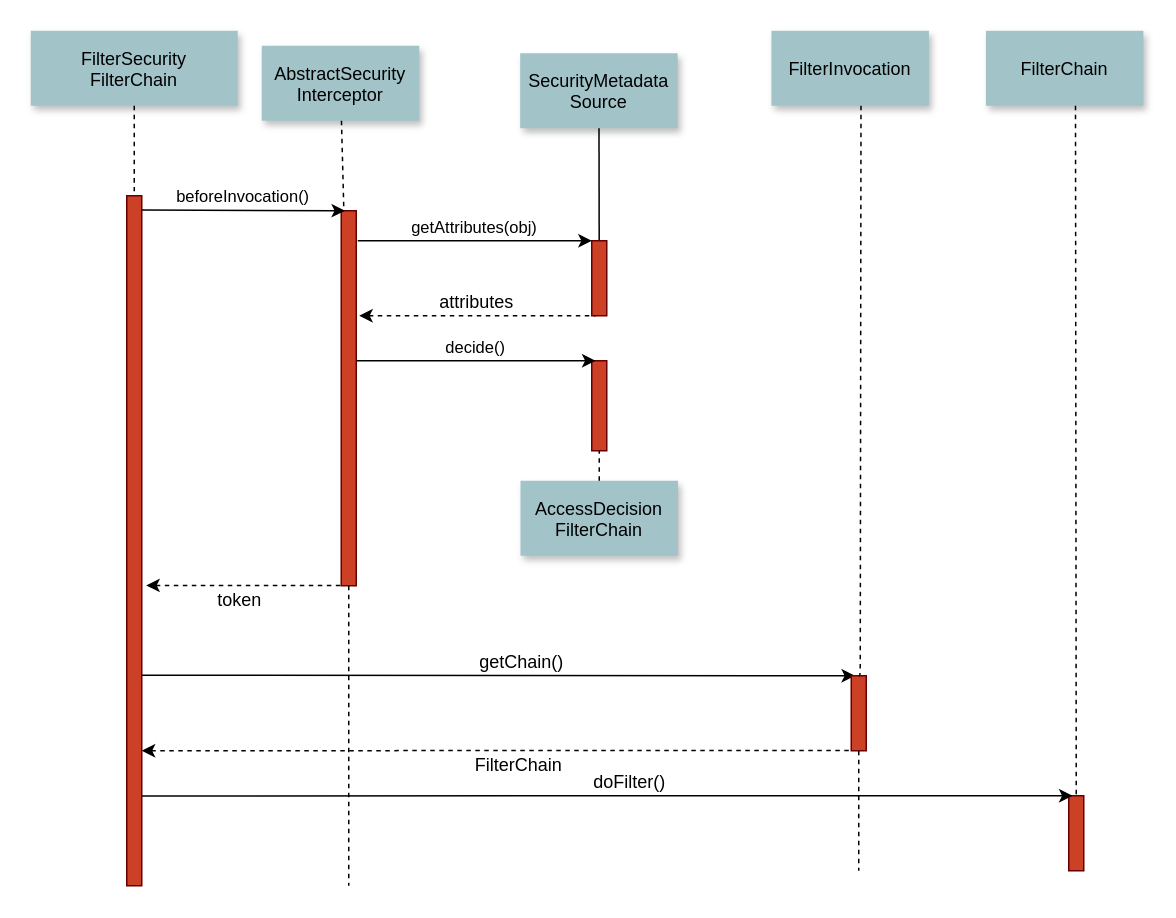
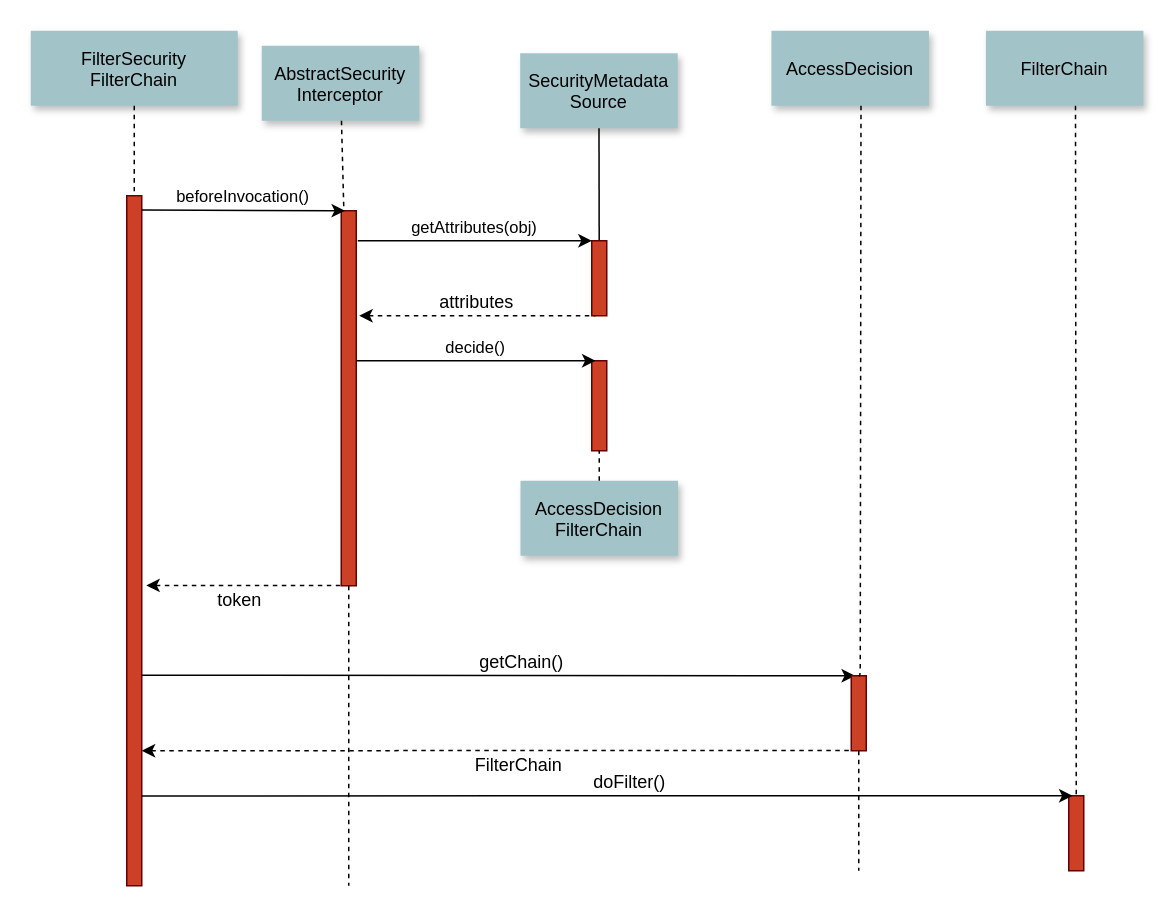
(849, 69) -> (849, 69)
